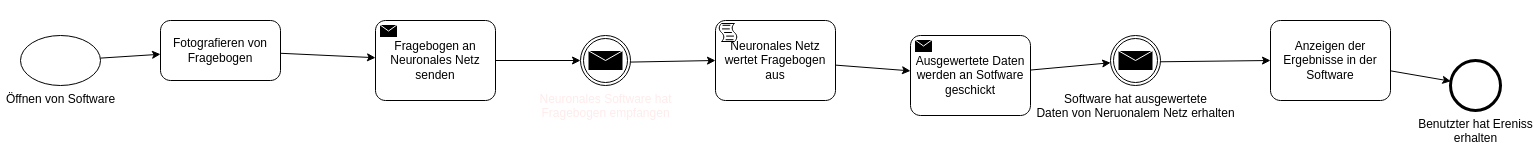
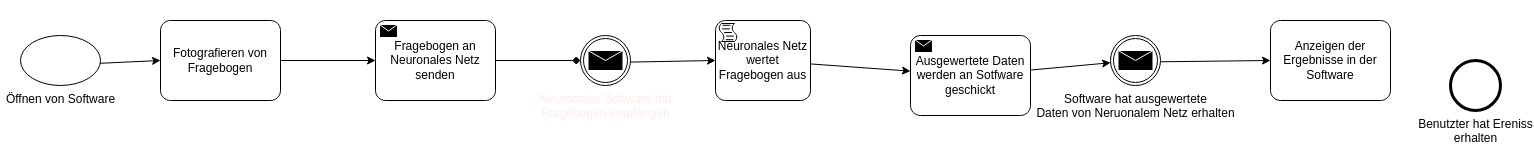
(221, 51) -> (221, 61)
(572, 61) -> (572, 61)
(776, 61) -> (763, 61)
(1418, 76) -> none
